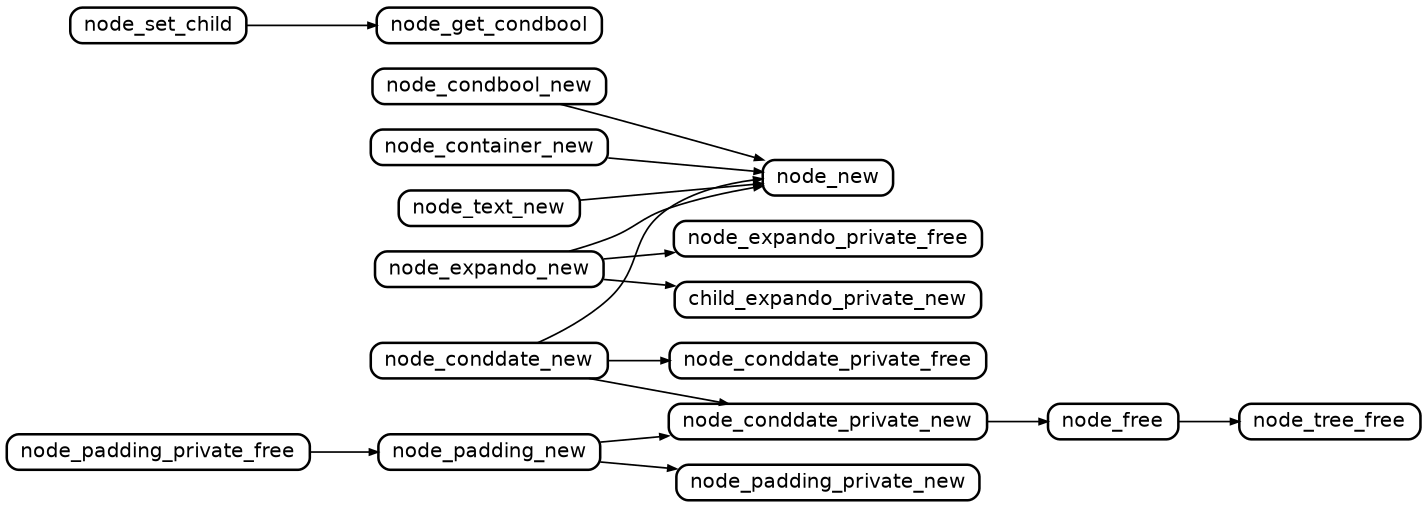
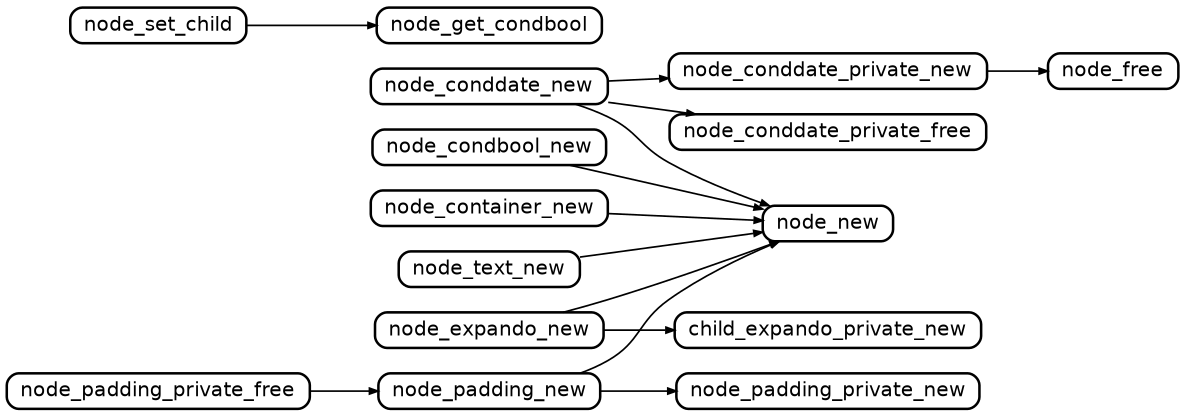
(828, 239) -> none
(1330, 422) -> none
(630, 439) -> (669, 300)
